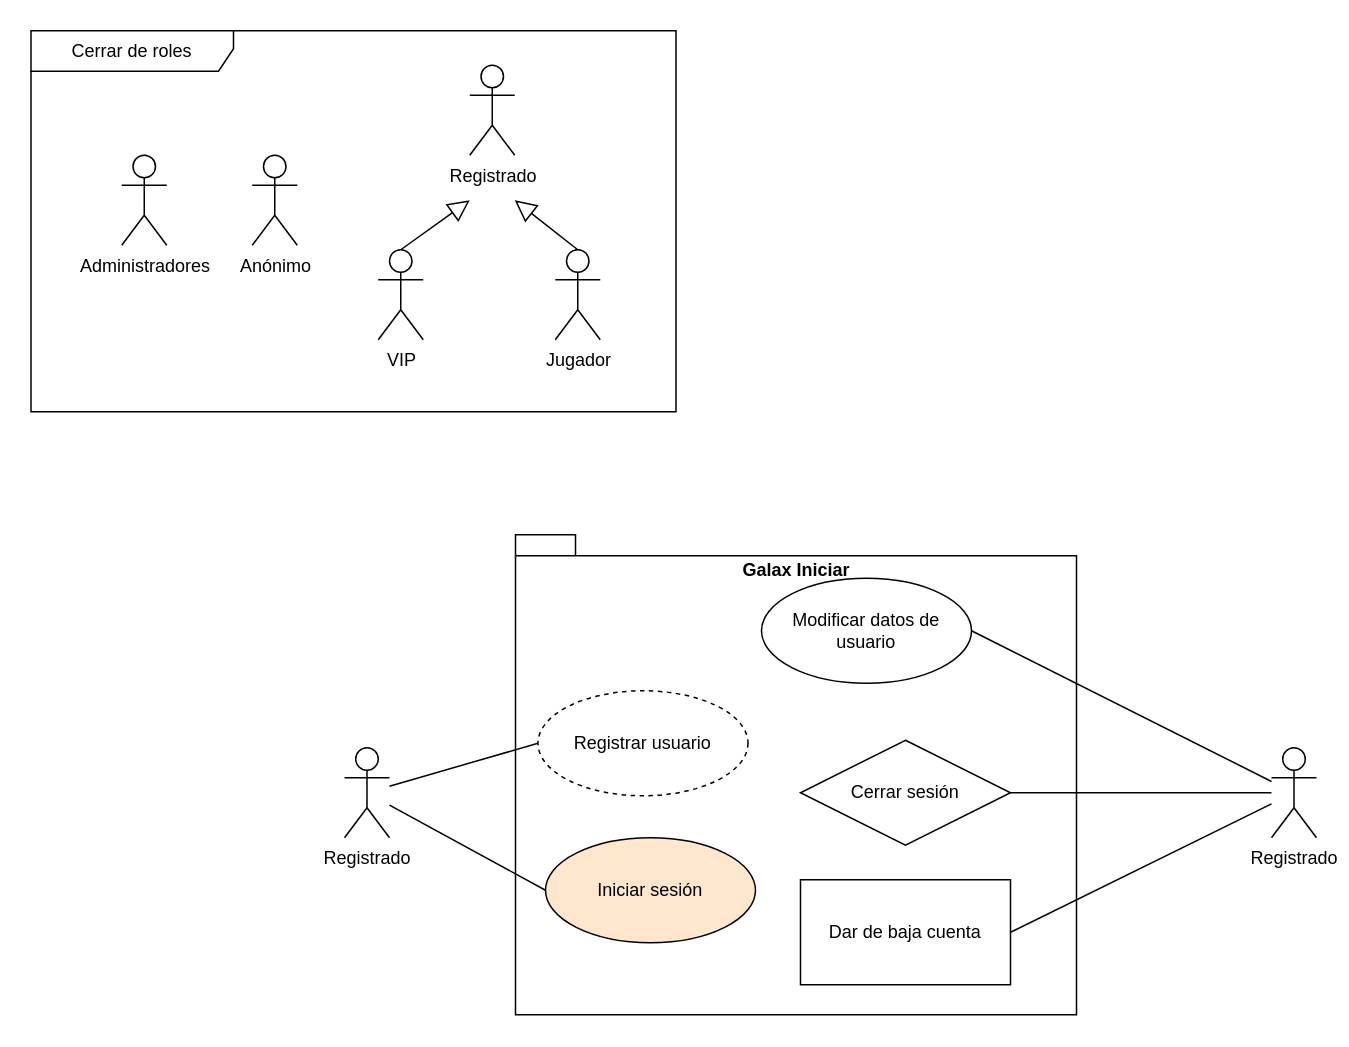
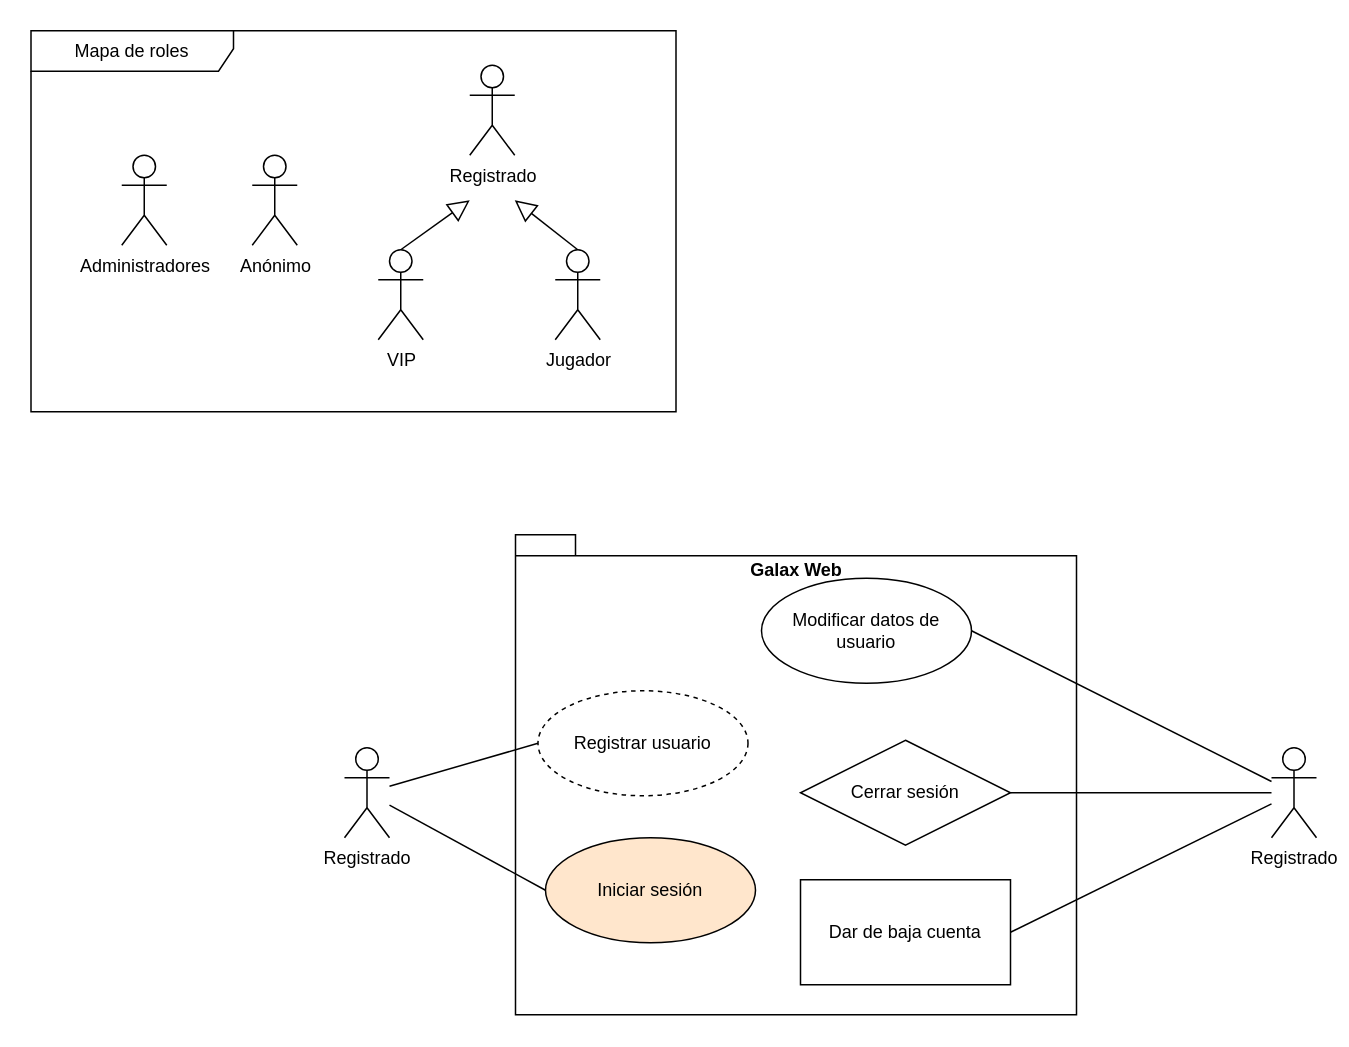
(132, 52) -> (132, 52)
(797, 571) -> (797, 571)
